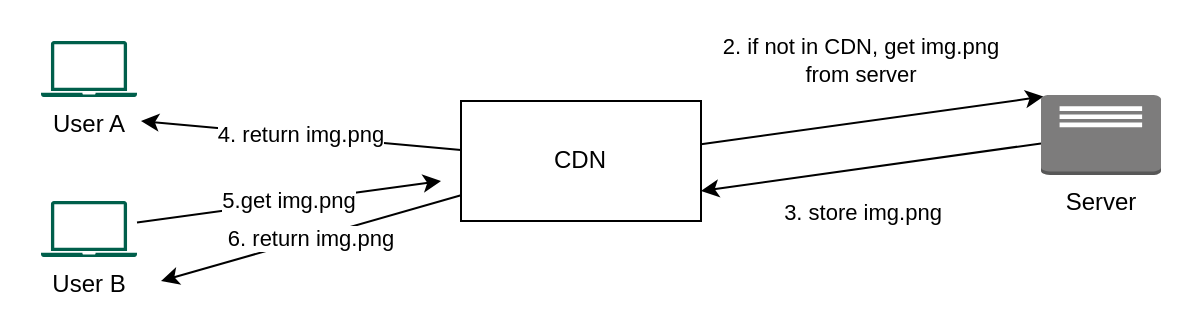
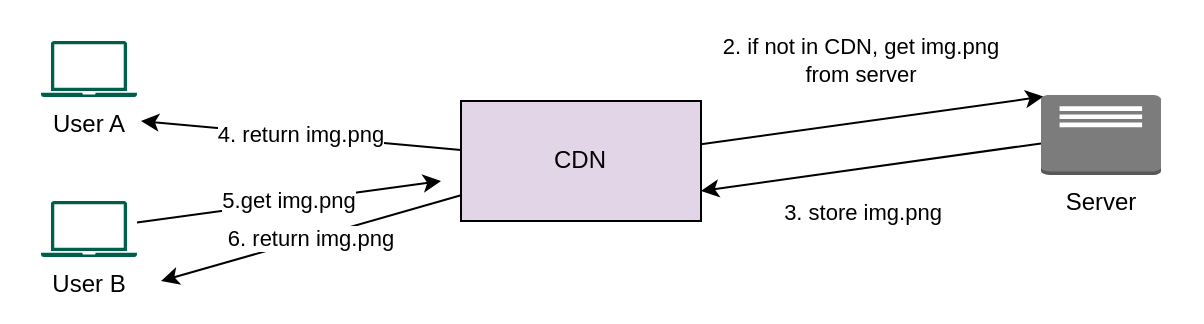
(581, 161) -> (581, 161)
